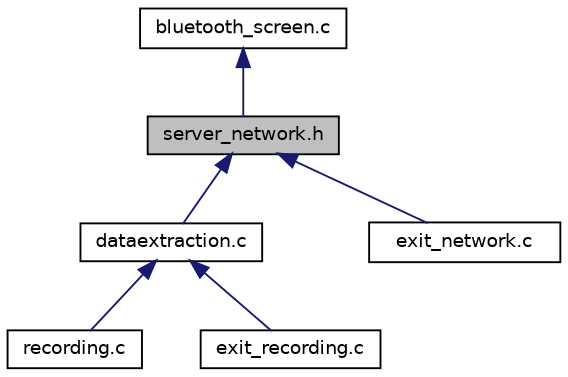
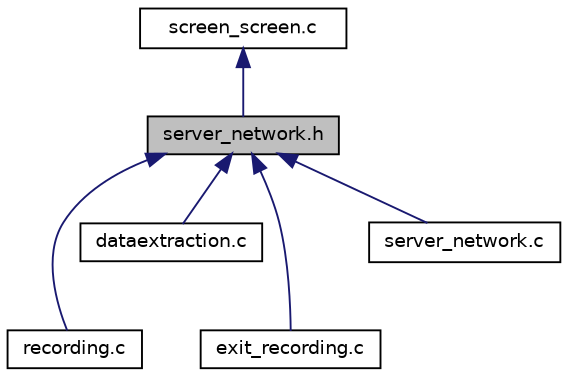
(243, 28) -> (243, 28)
(465, 242) -> (465, 242)
(238, 302) -> (285, 249)
(117, 303) -> (62, 225)
